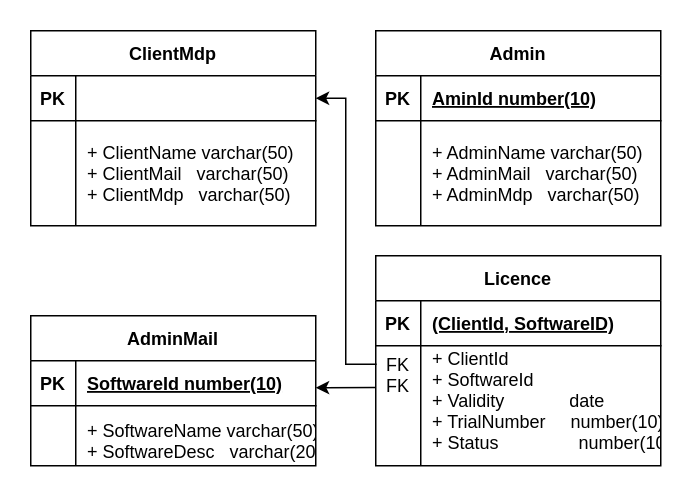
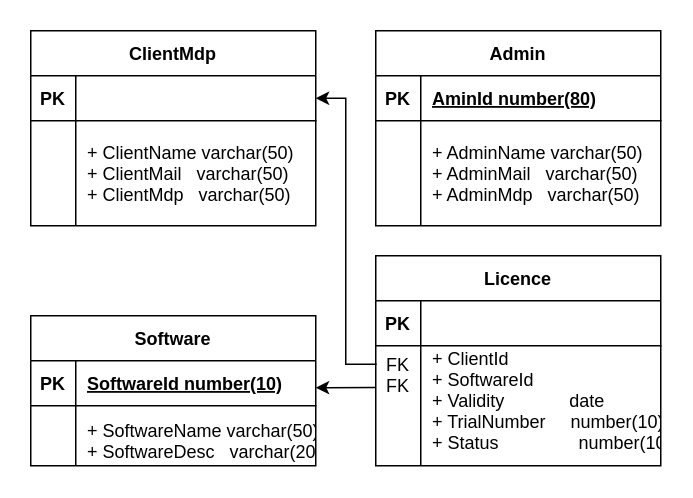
(513, 99) -> (513, 99)
(541, 323) -> none
(173, 339) -> (173, 339)
